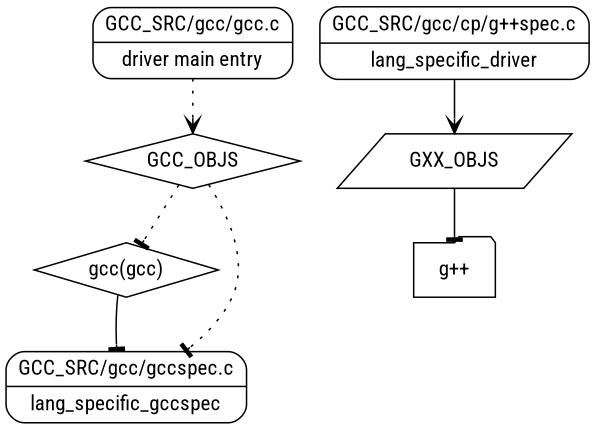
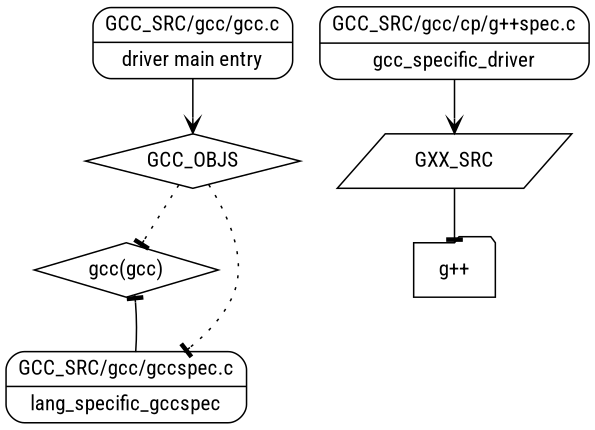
(455, 61) -> (455, 61)
(193, 98) -> (193, 98)
(455, 161) -> (455, 161)
(116, 320) -> (137, 327)
